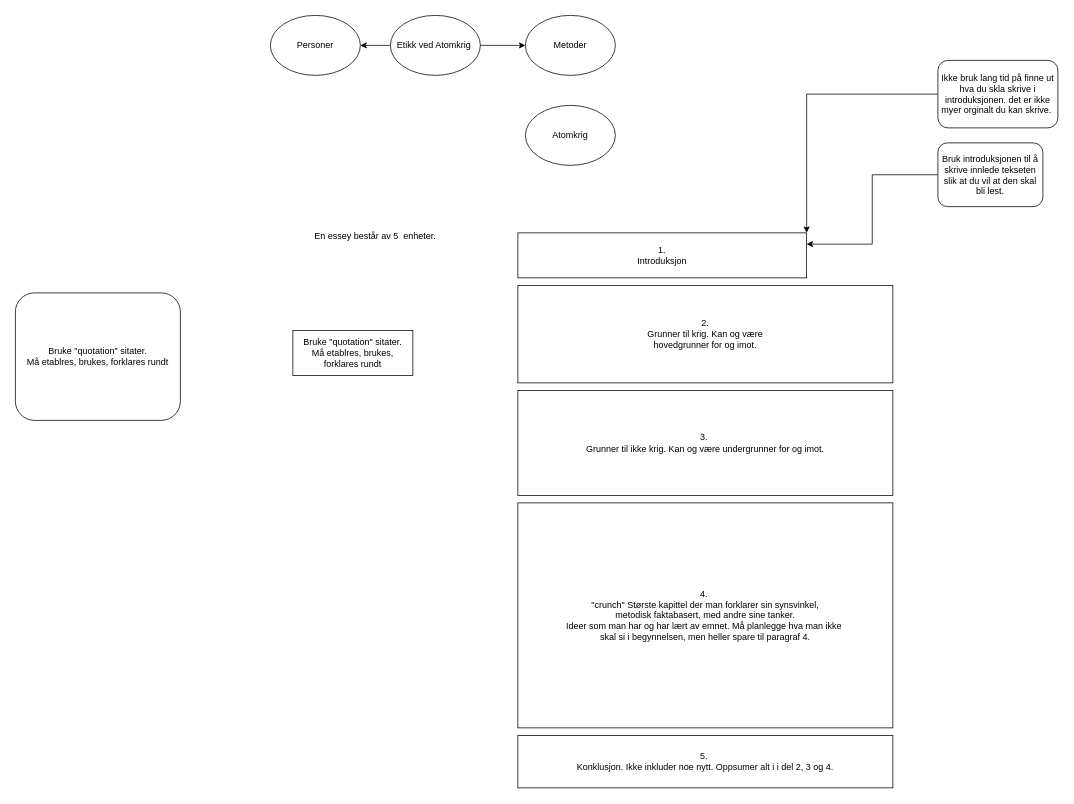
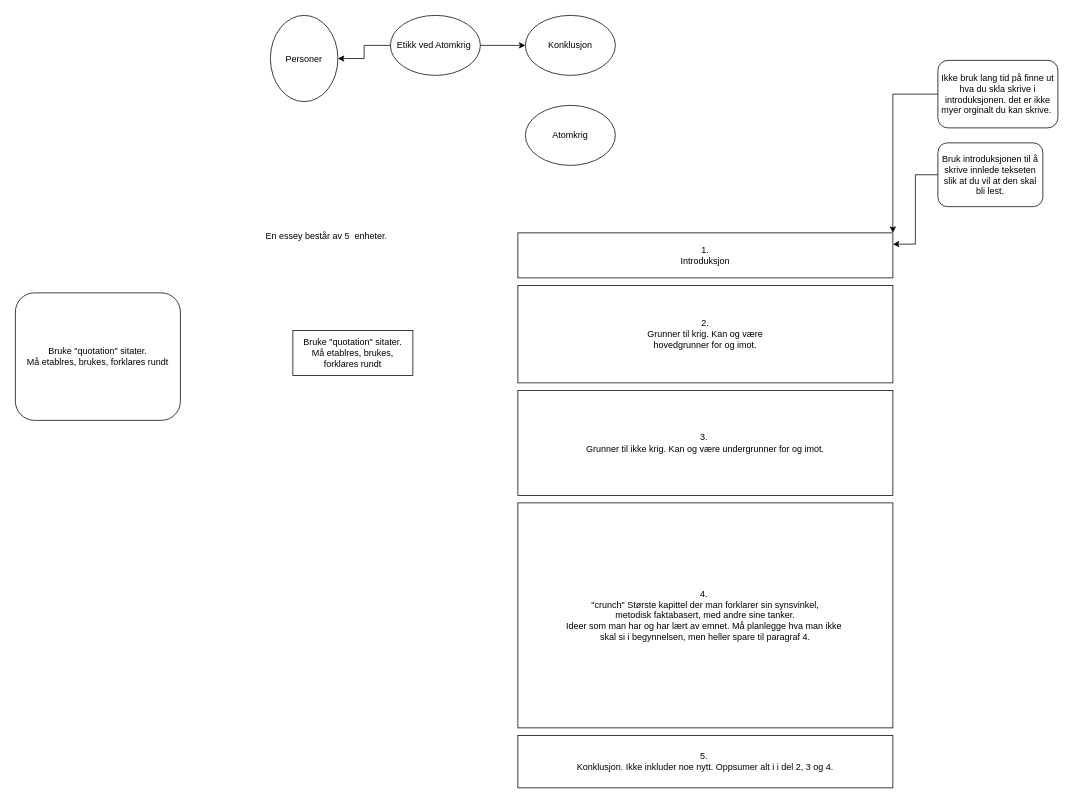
(315, 45) -> (304, 59)
(570, 45) -> (570, 45)
(375, 237) -> (327, 237)
(662, 255) -> (705, 255)
